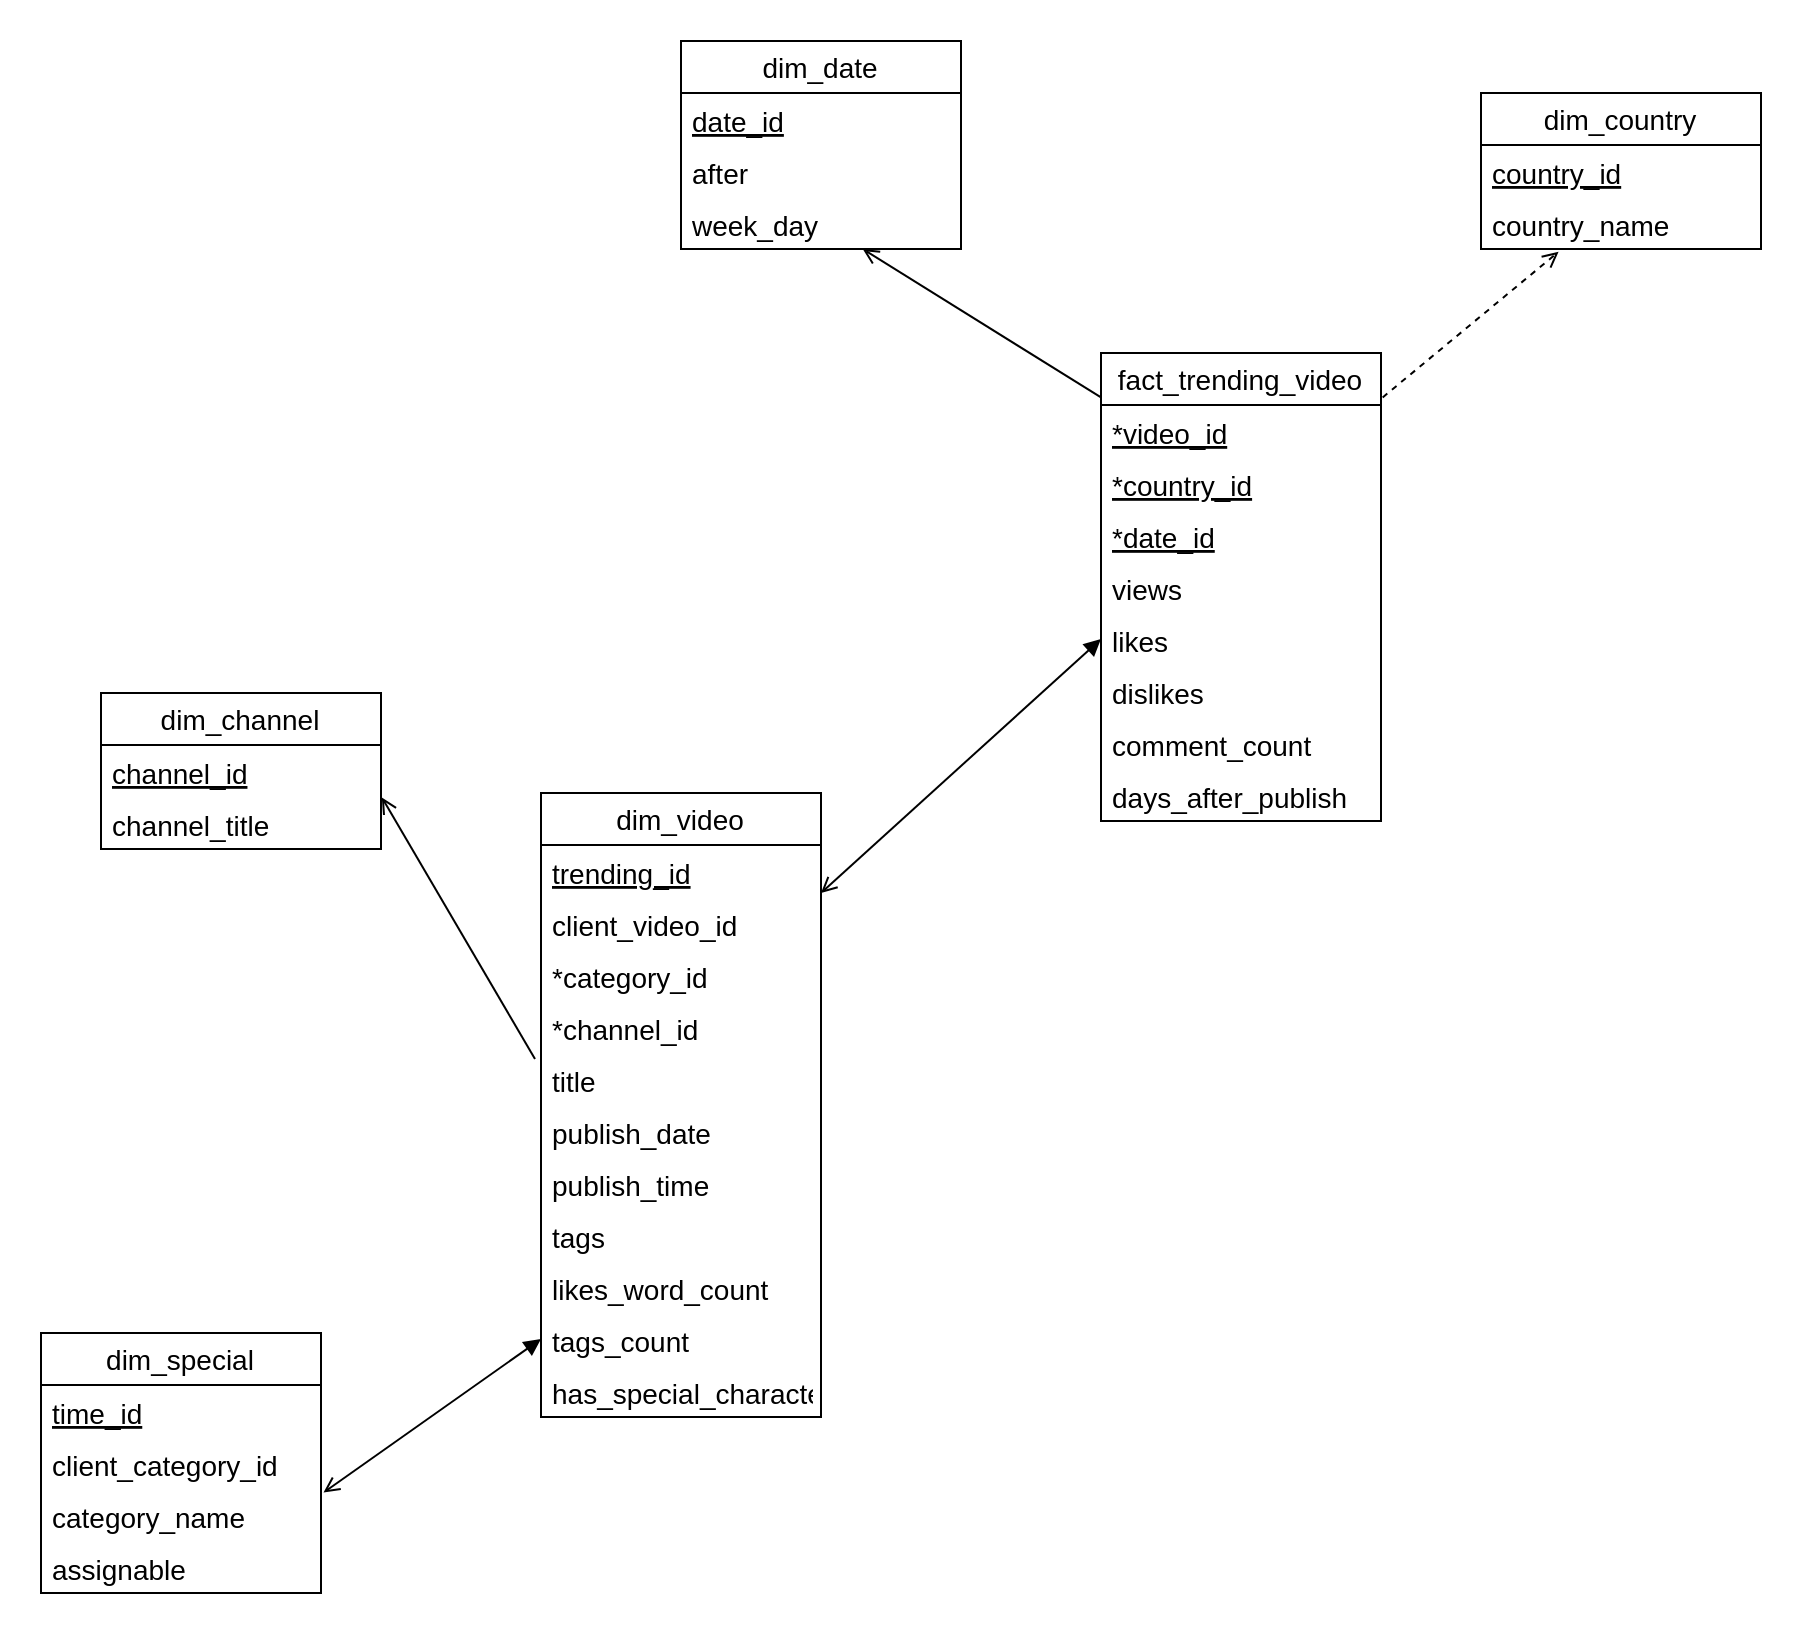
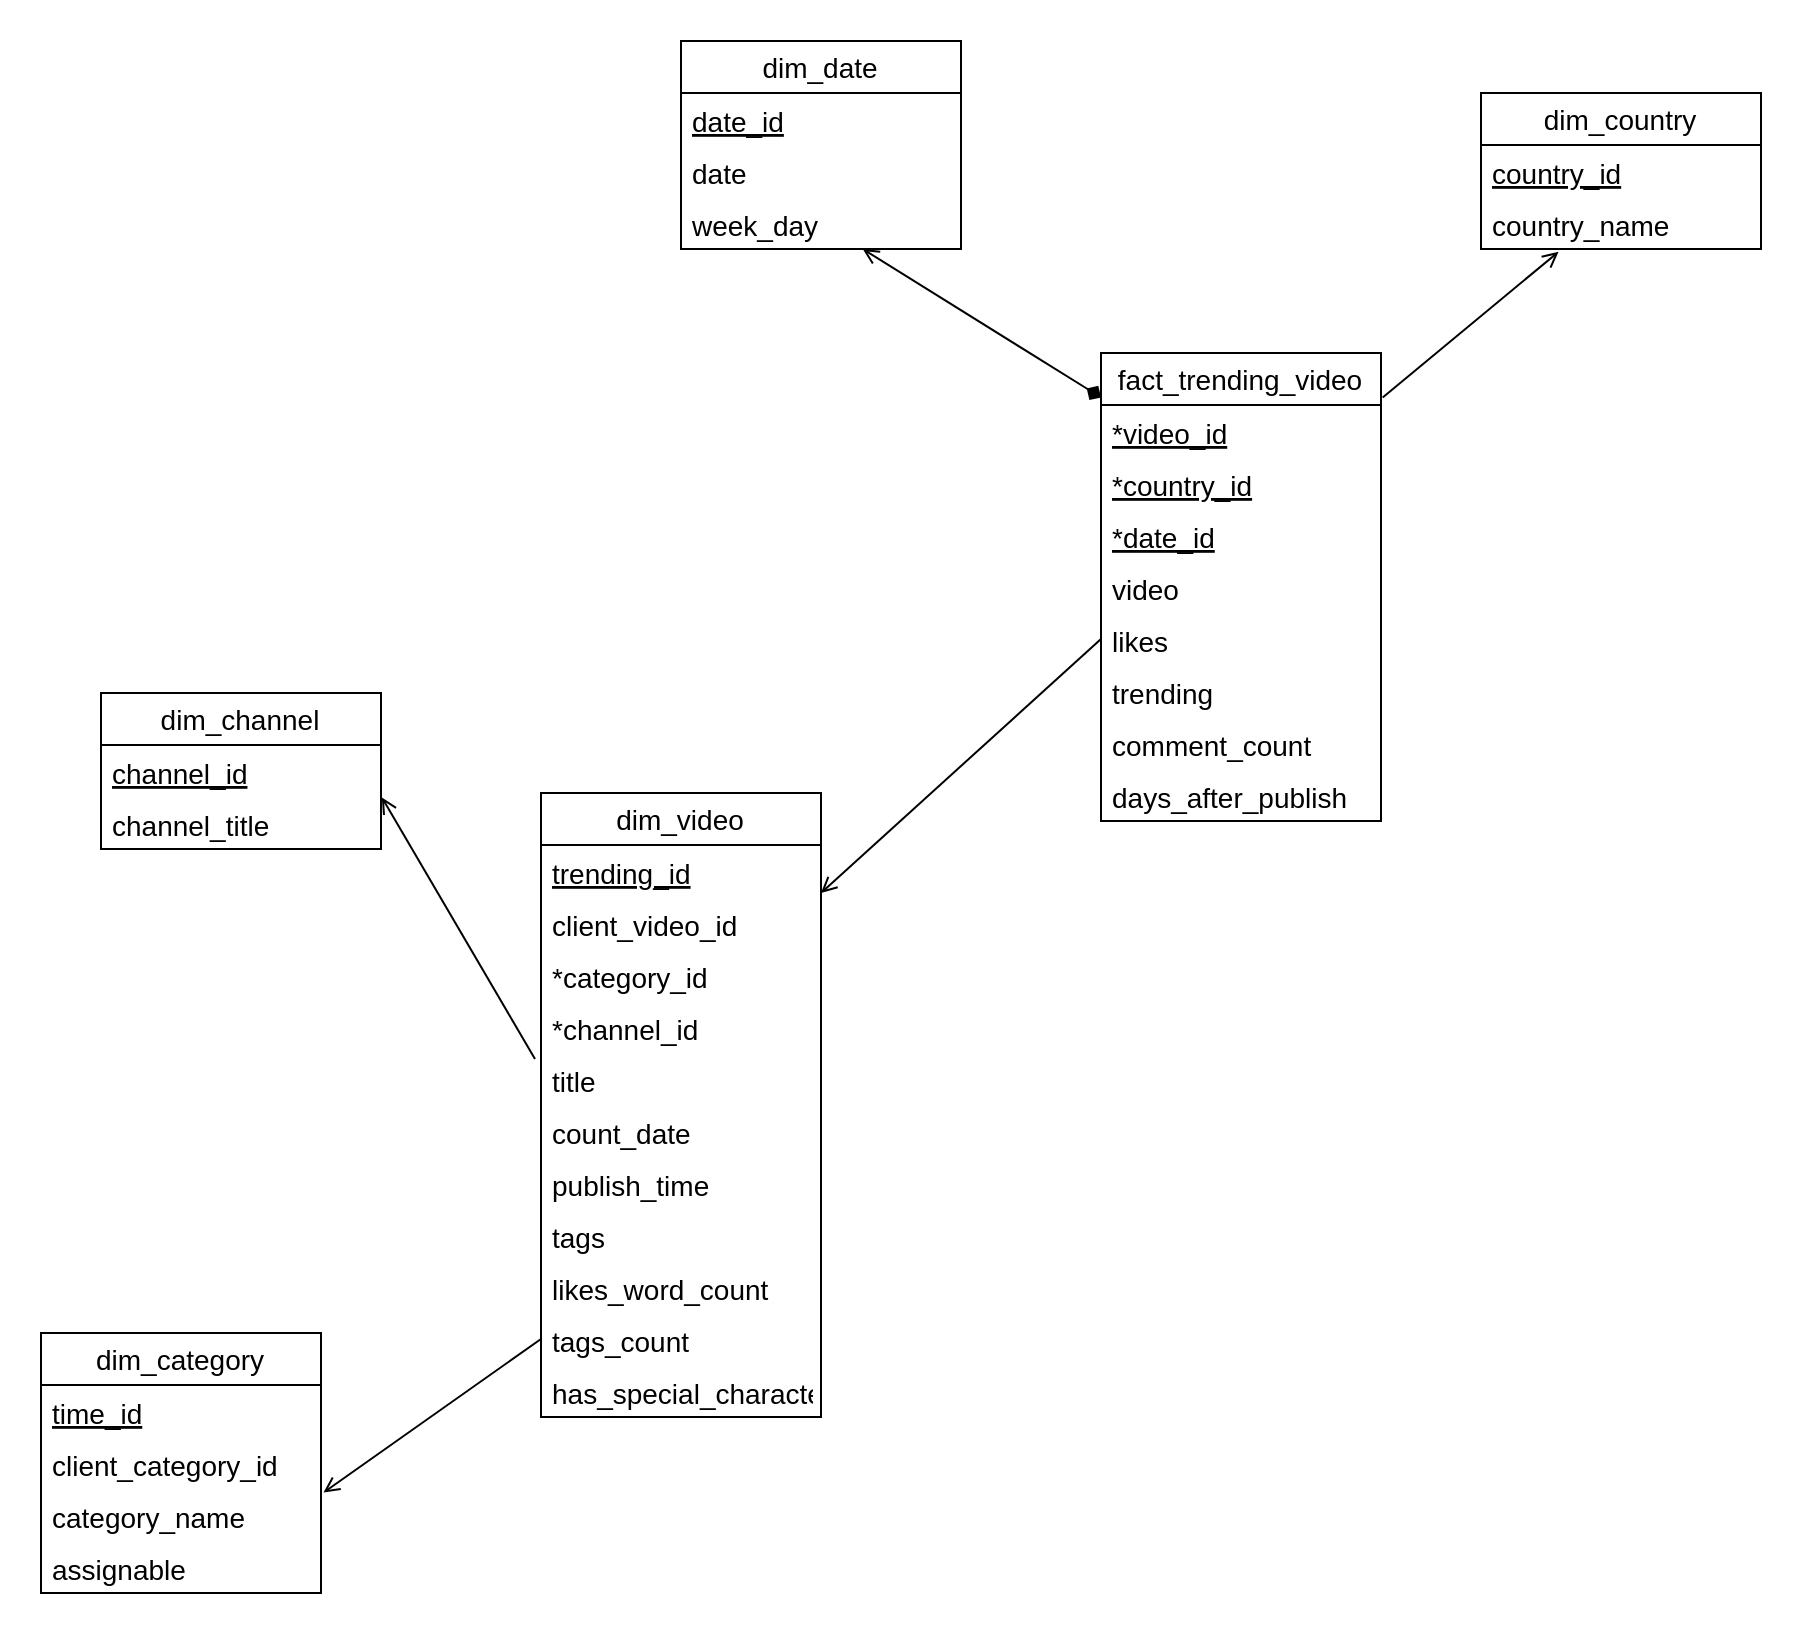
(731, 175) -> (723, 175)
(1470, 325) -> (1470, 325)
(1091, 391) -> (1086, 388)
(1148, 591) -> (1148, 591)
(1087, 651) -> (1094, 646)
(1164, 695) -> (1171, 695)
(639, 1135) -> (630, 1135)
(527, 1349) -> (533, 1345)
(180, 1361) -> (180, 1361)
